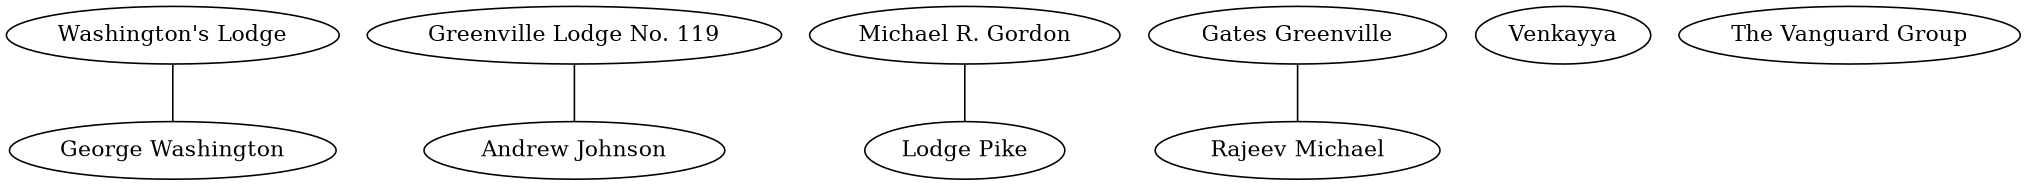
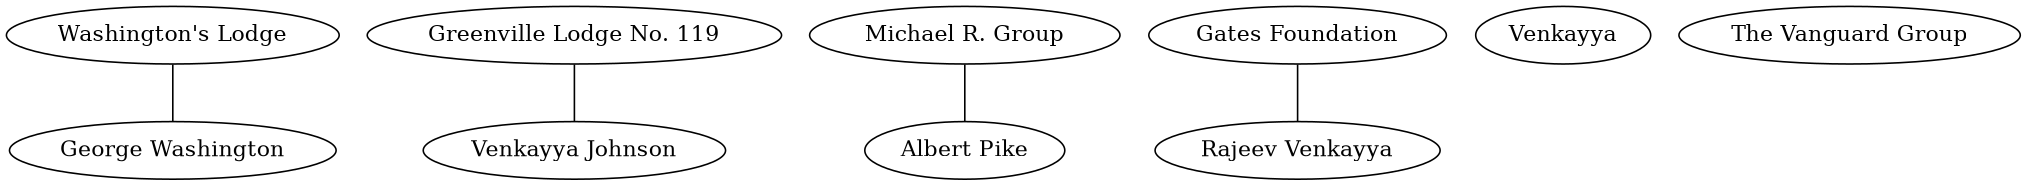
(965, 35) -> (965, 35)
(1298, 35) -> (1298, 35)
(574, 150) -> (574, 150)
(965, 150) -> (965, 150)
(1298, 150) -> (1298, 150)
